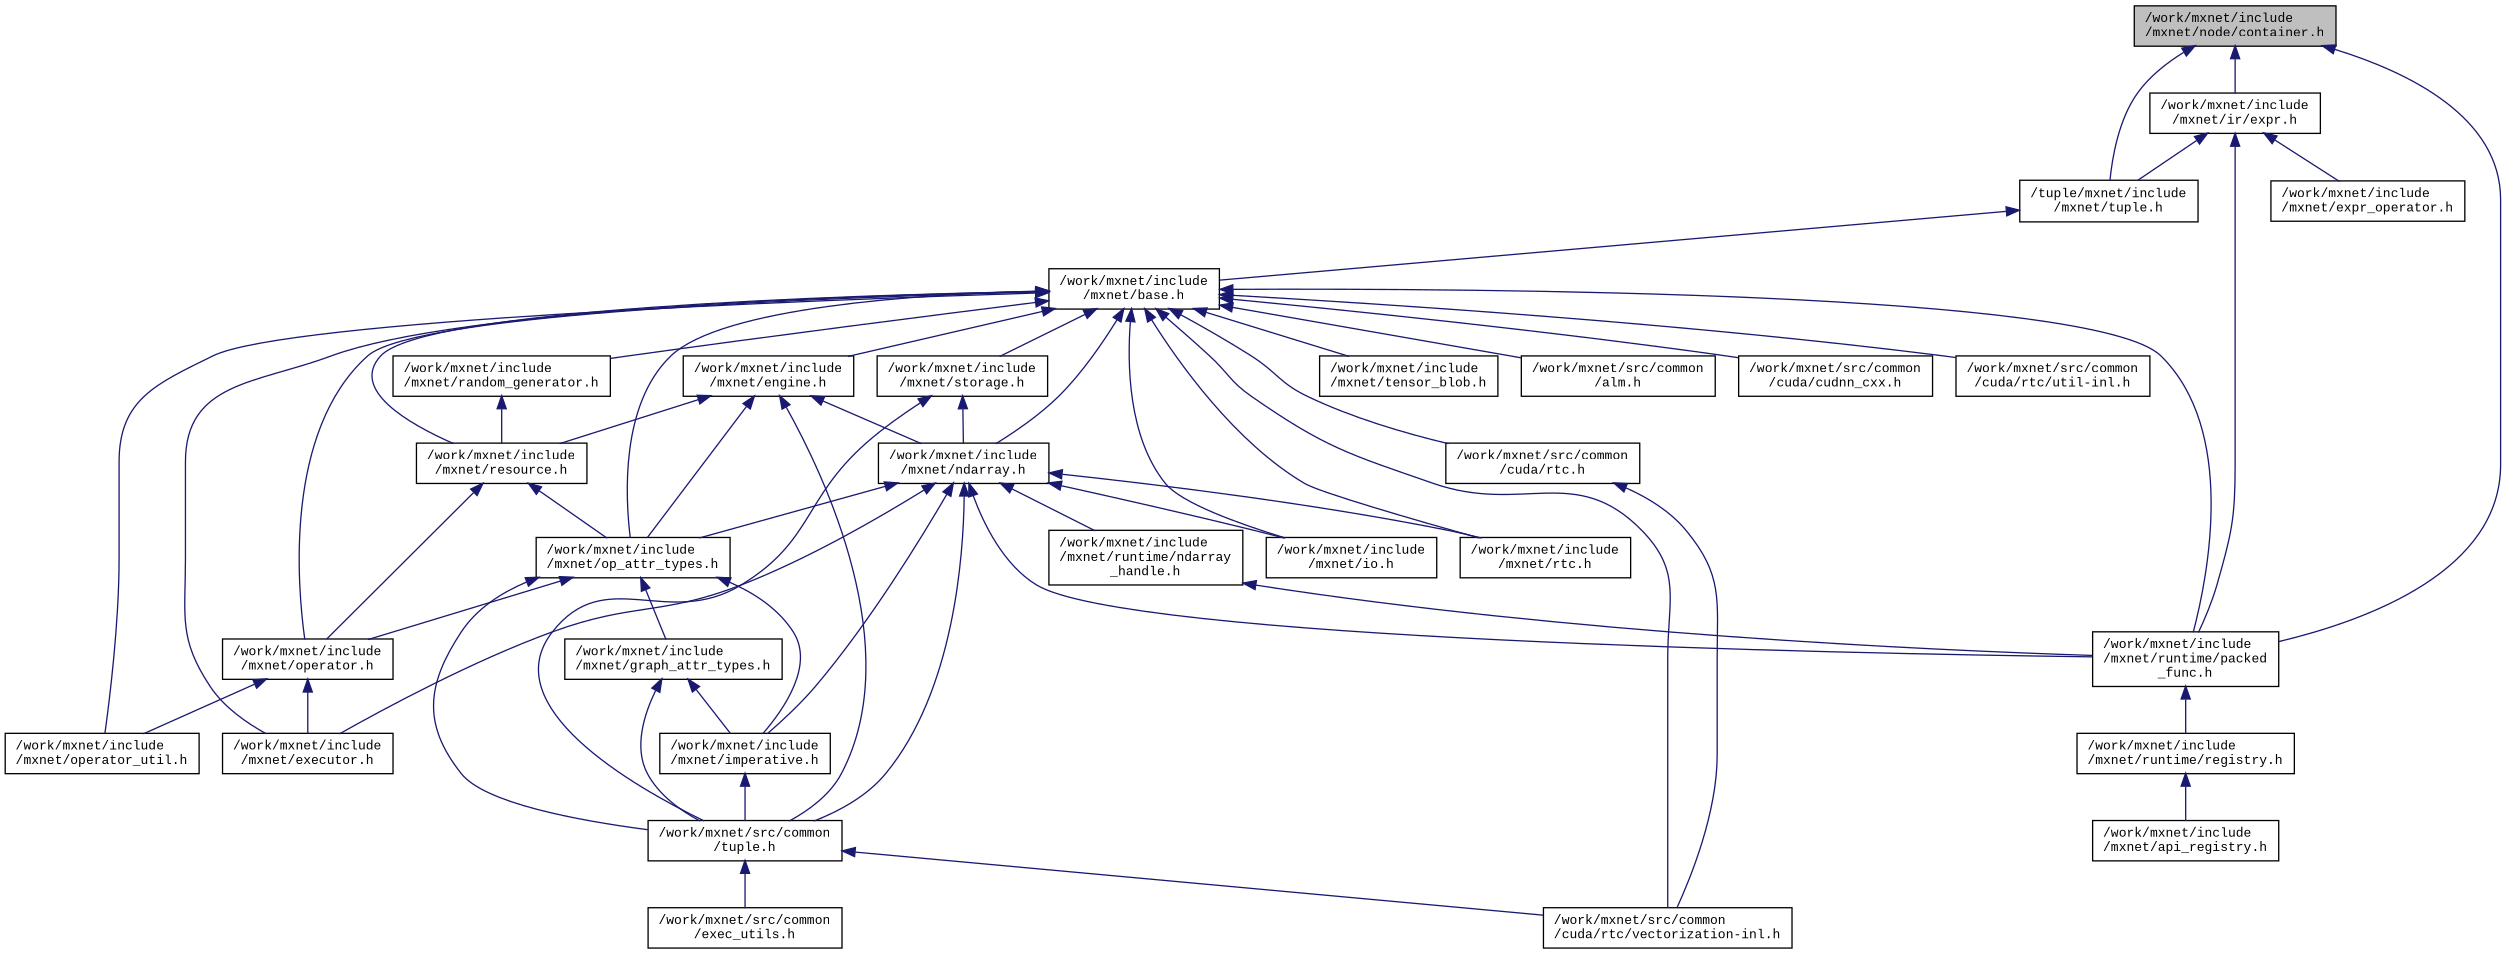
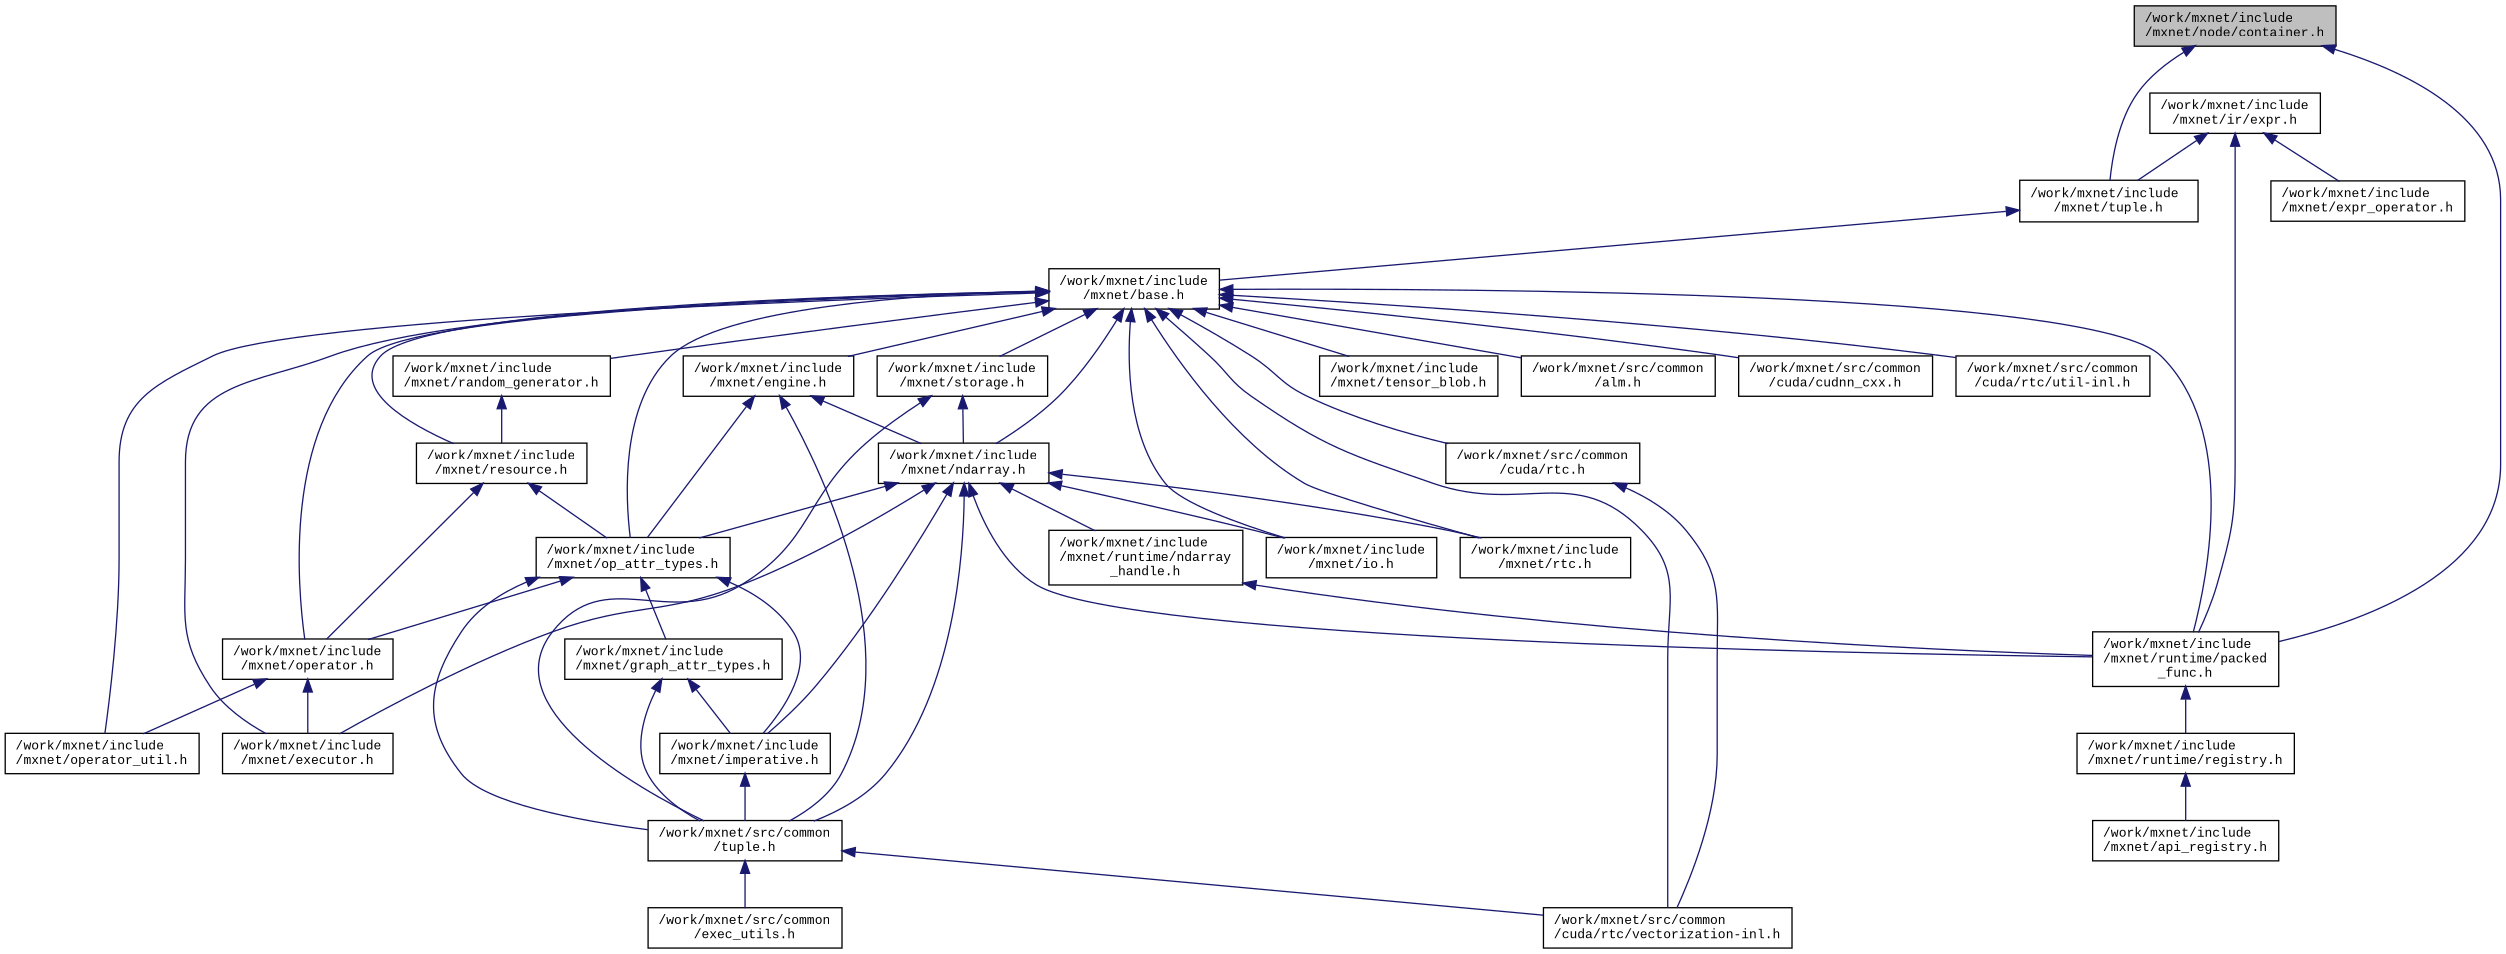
(2235, 76) -> none
(2109, 201) -> (2109, 201)
(626, 423) -> none
